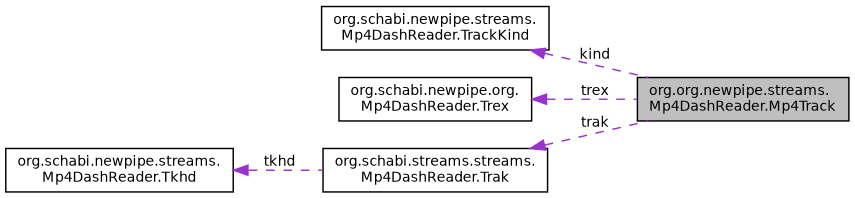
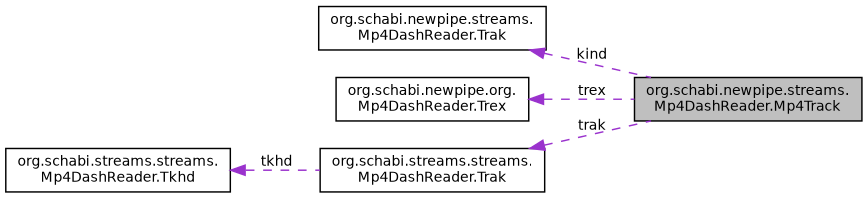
(435, 28) -> (432, 28)
(743, 99) -> (748, 99)
(120, 170) -> (118, 170)
